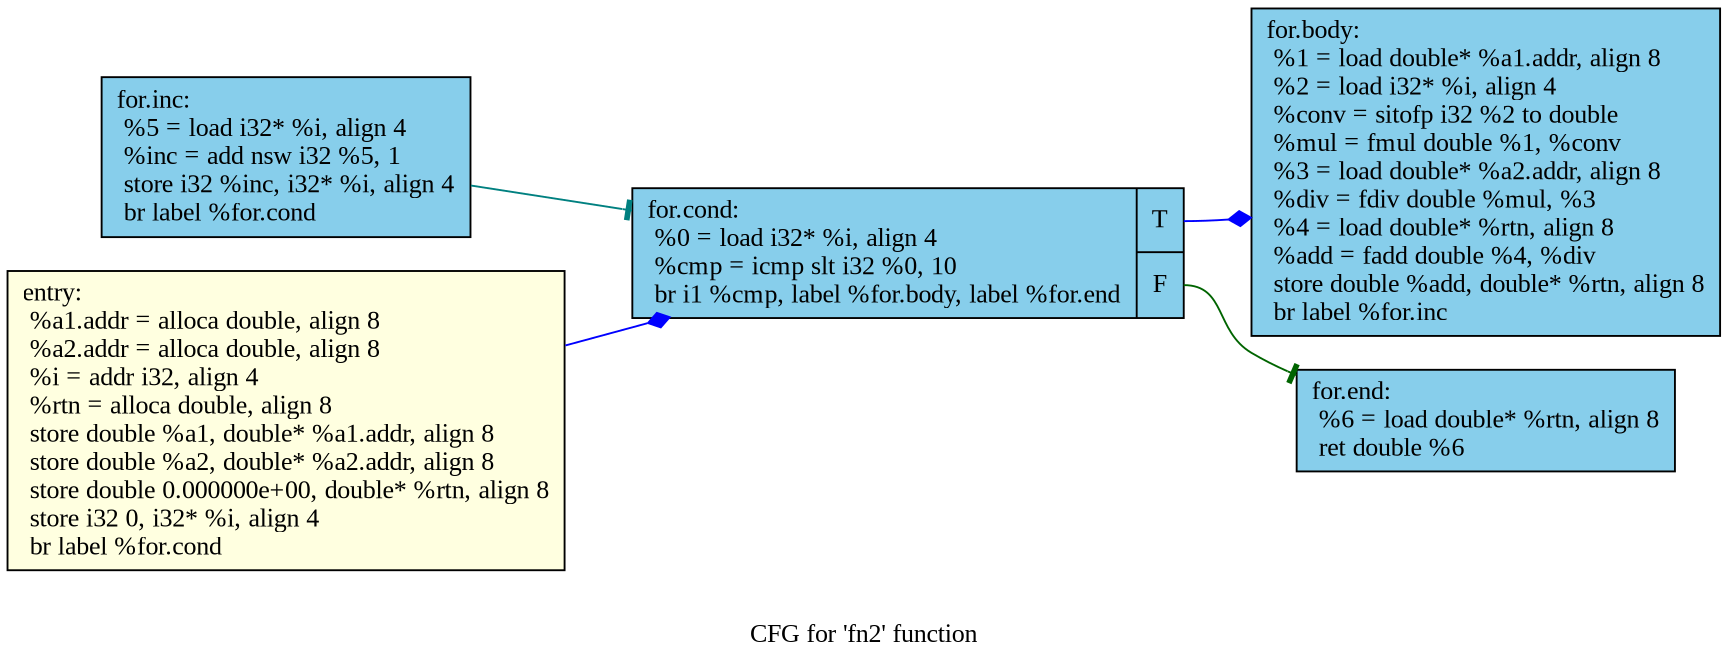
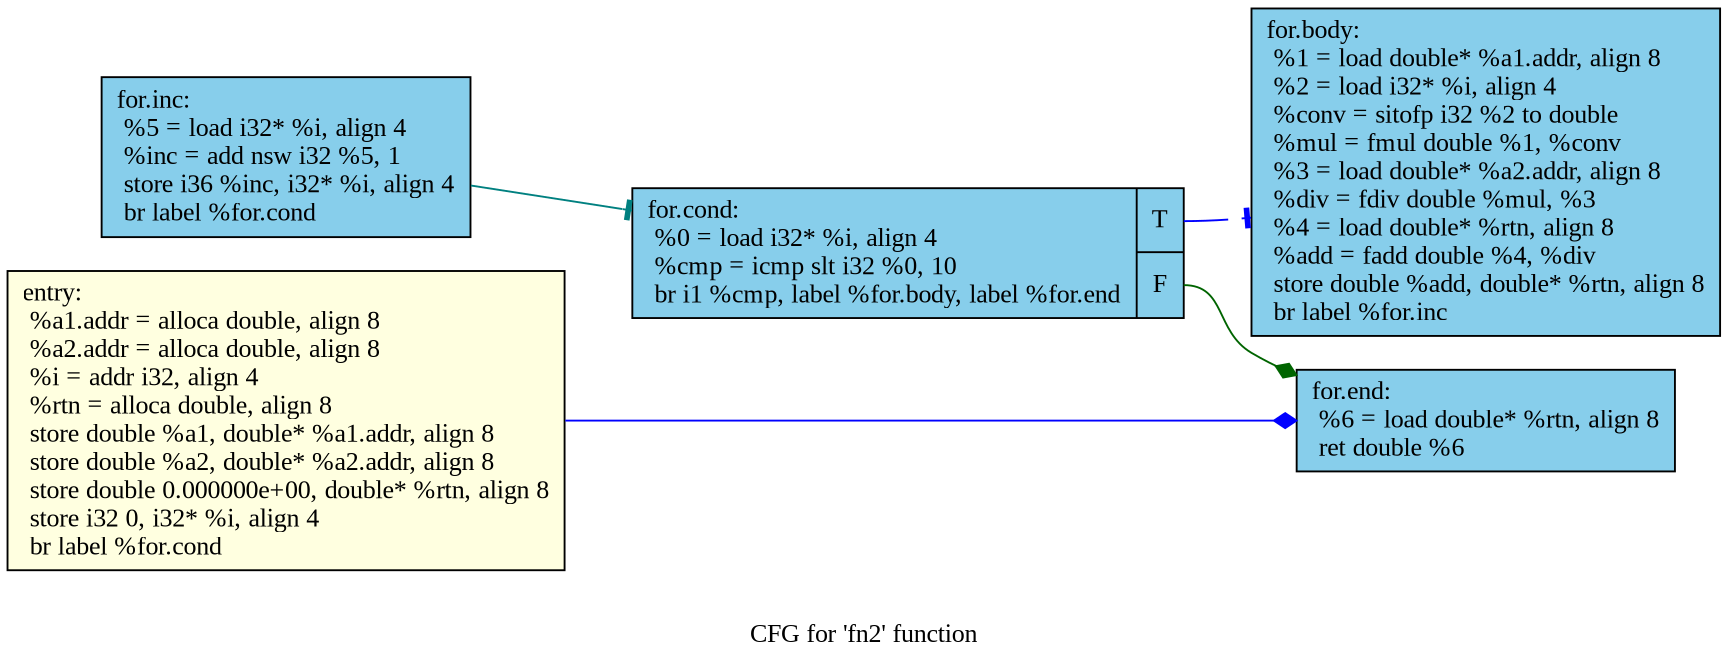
(286, 184) -> (286, 184)
(1206, 221) -> (1206, 221)
(1231, 332) -> (1231, 332)
(606, 334) -> (919, 421)
